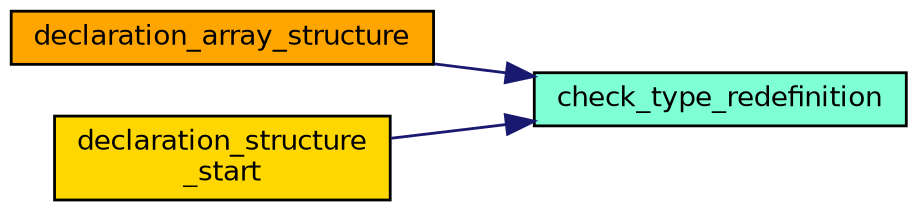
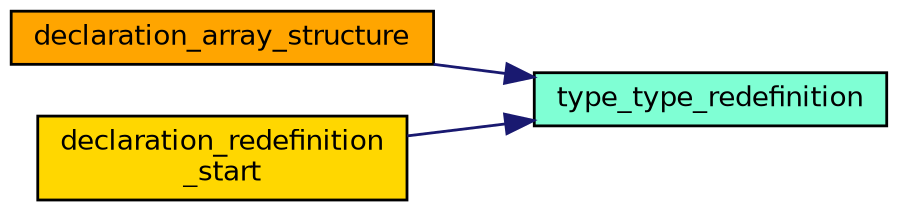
(720, 99) -> (710, 99)
(222, 158) -> (222, 158)
